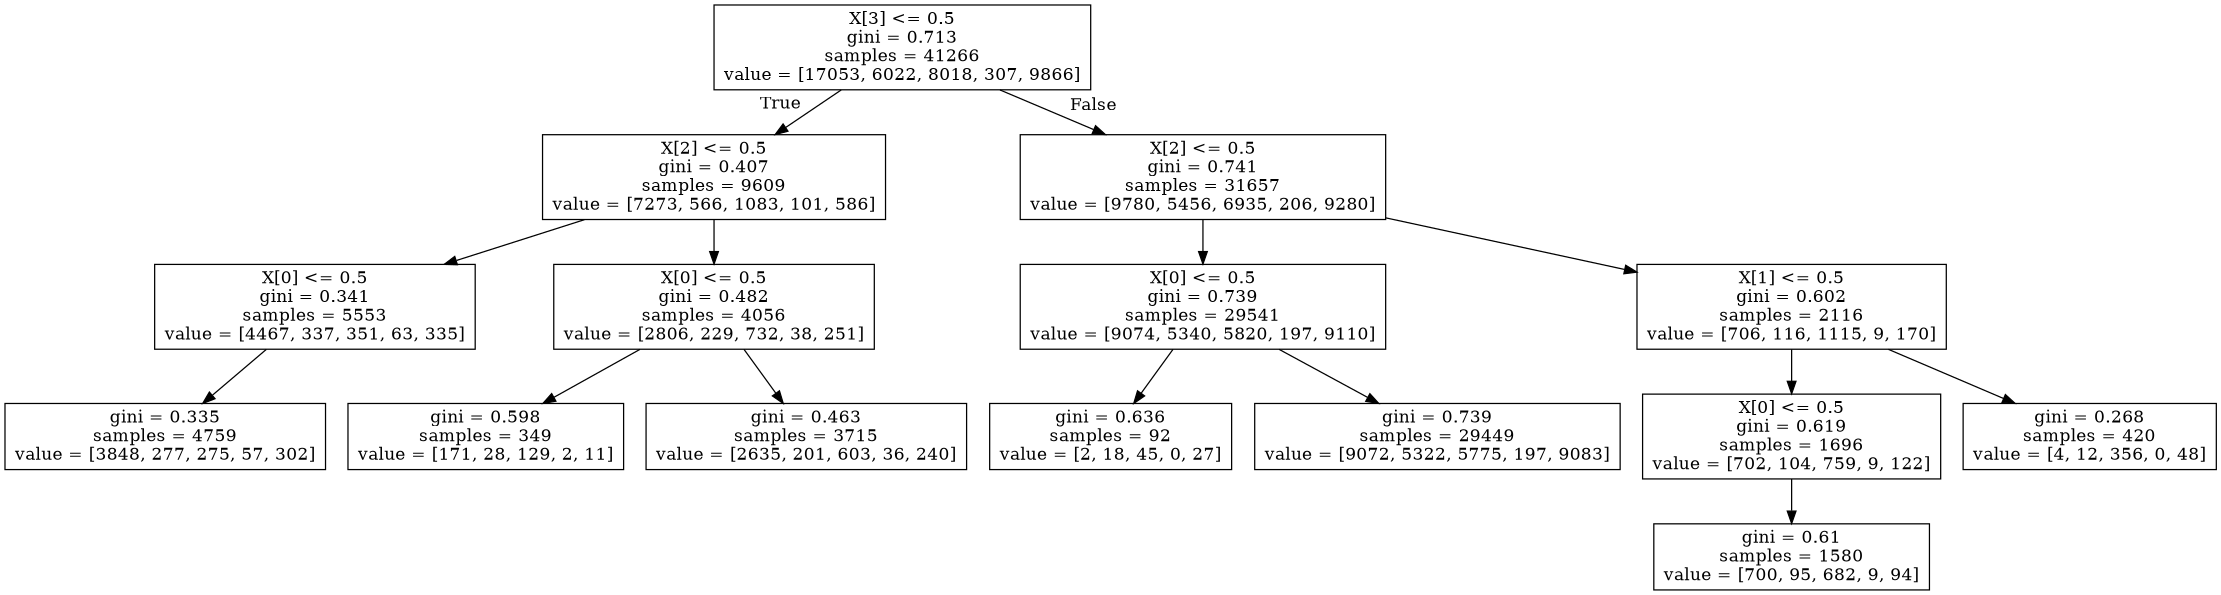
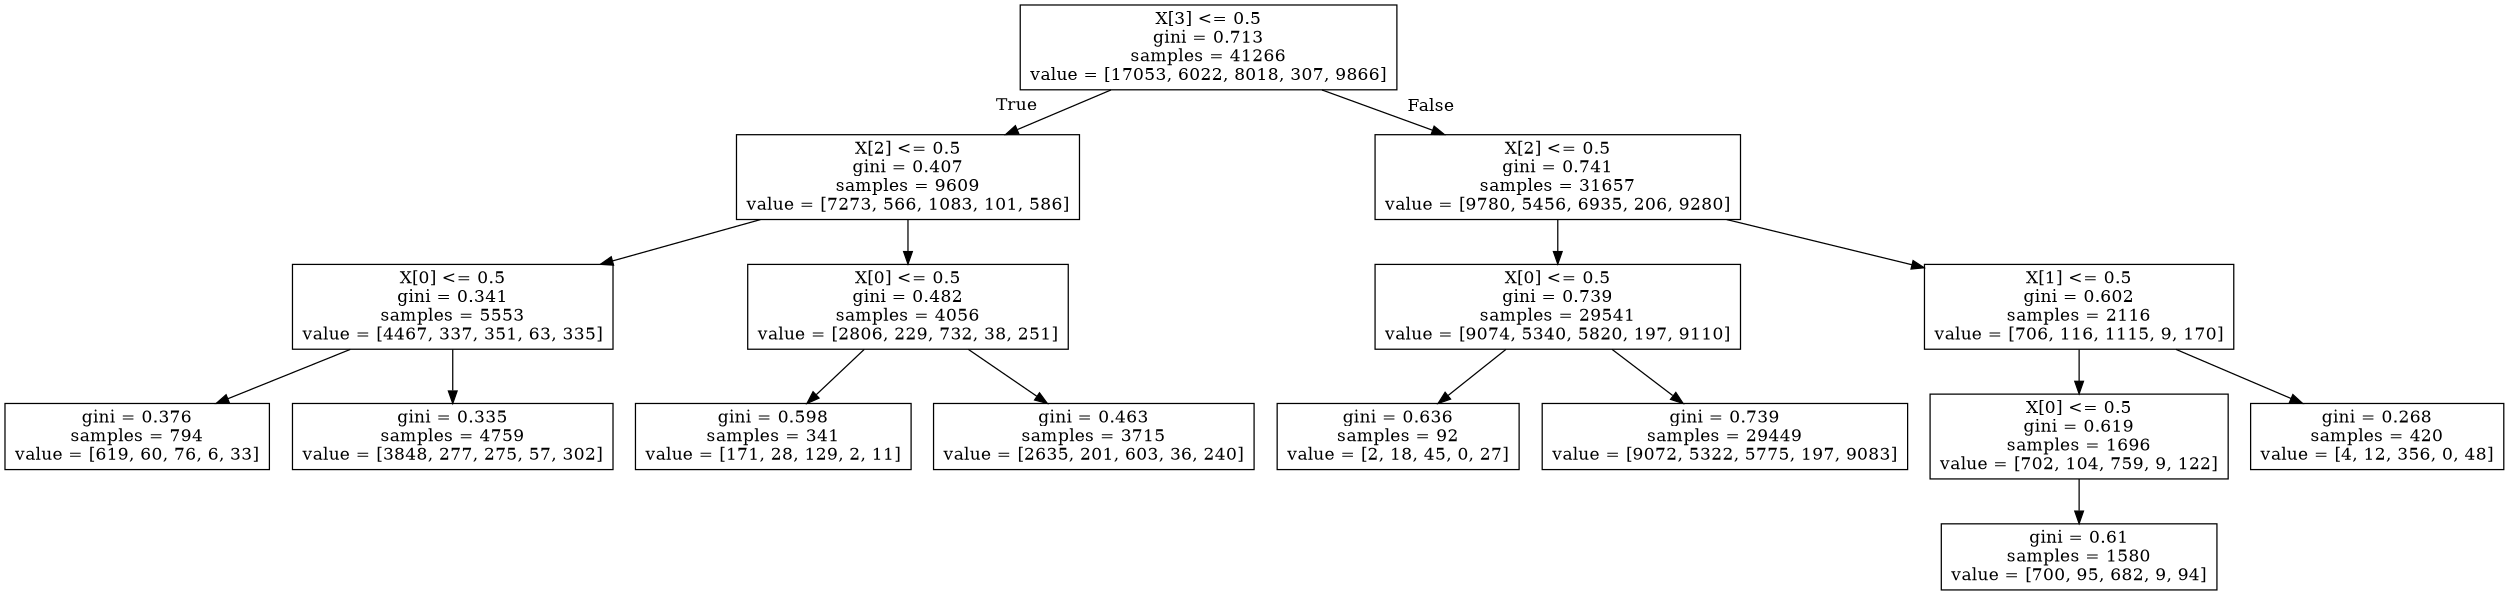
none -> (137, 437)
(486, 437) -> (773, 437)
